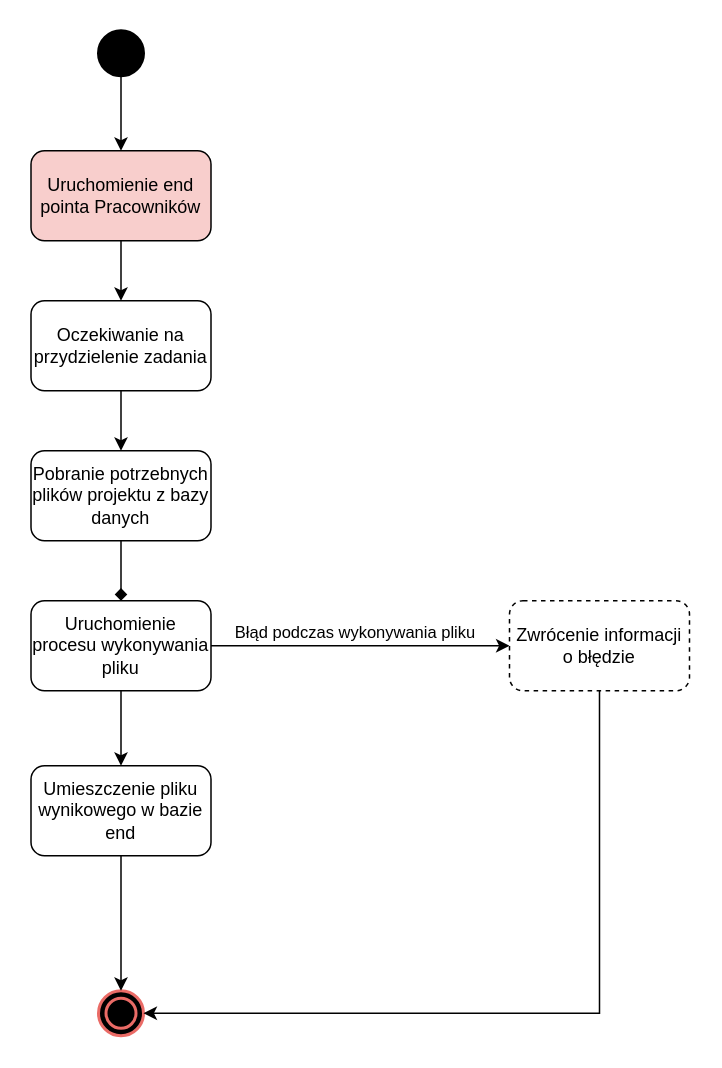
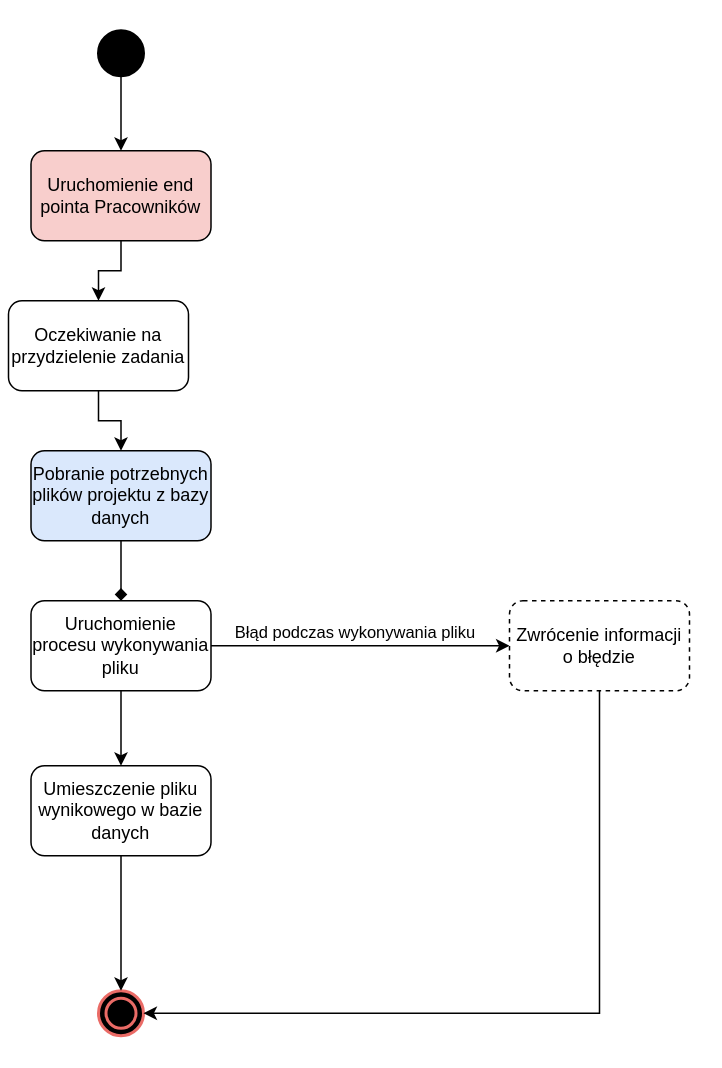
(121, 346) -> (98, 346)
(121, 496) -> (121, 496)
(121, 811) -> (121, 811)
